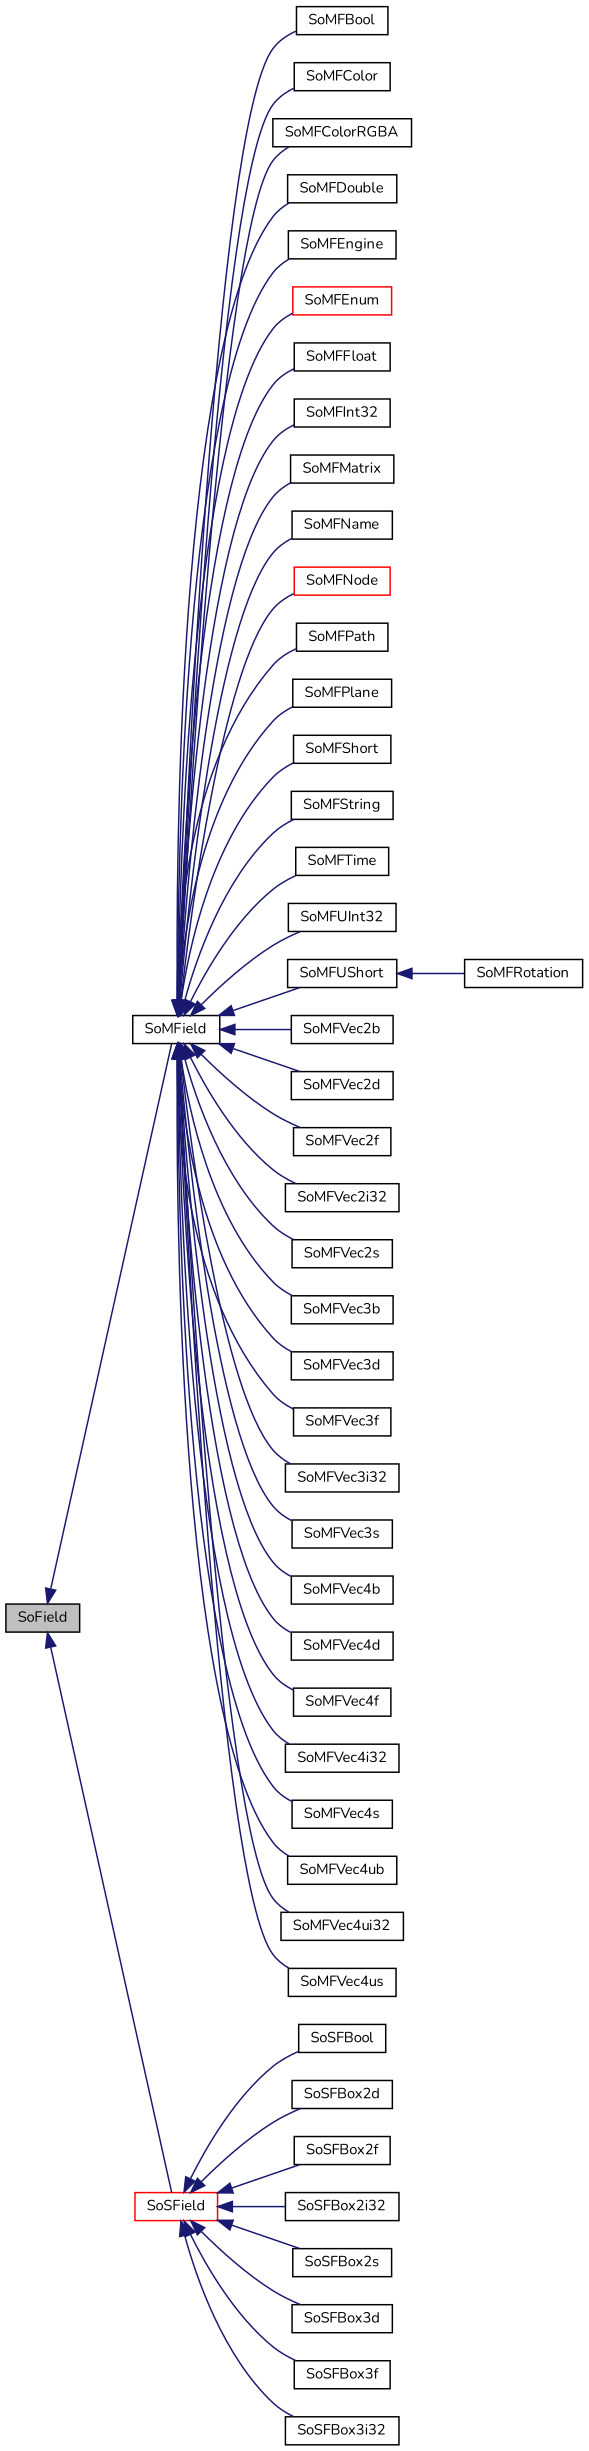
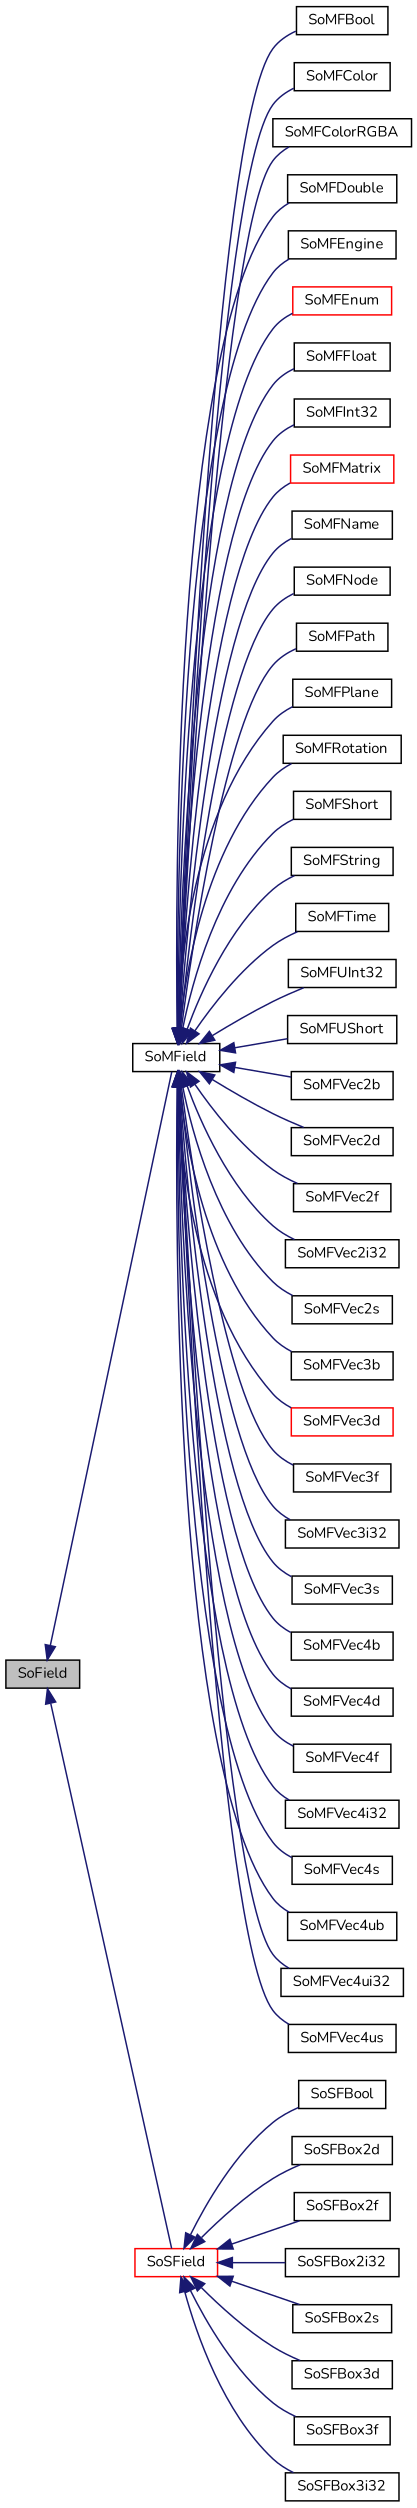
(342, 469) -> (342, 469)
(342, 581) -> (342, 581)
(438, 974) -> (217, 871)
(342, 1366) -> (342, 1422)
